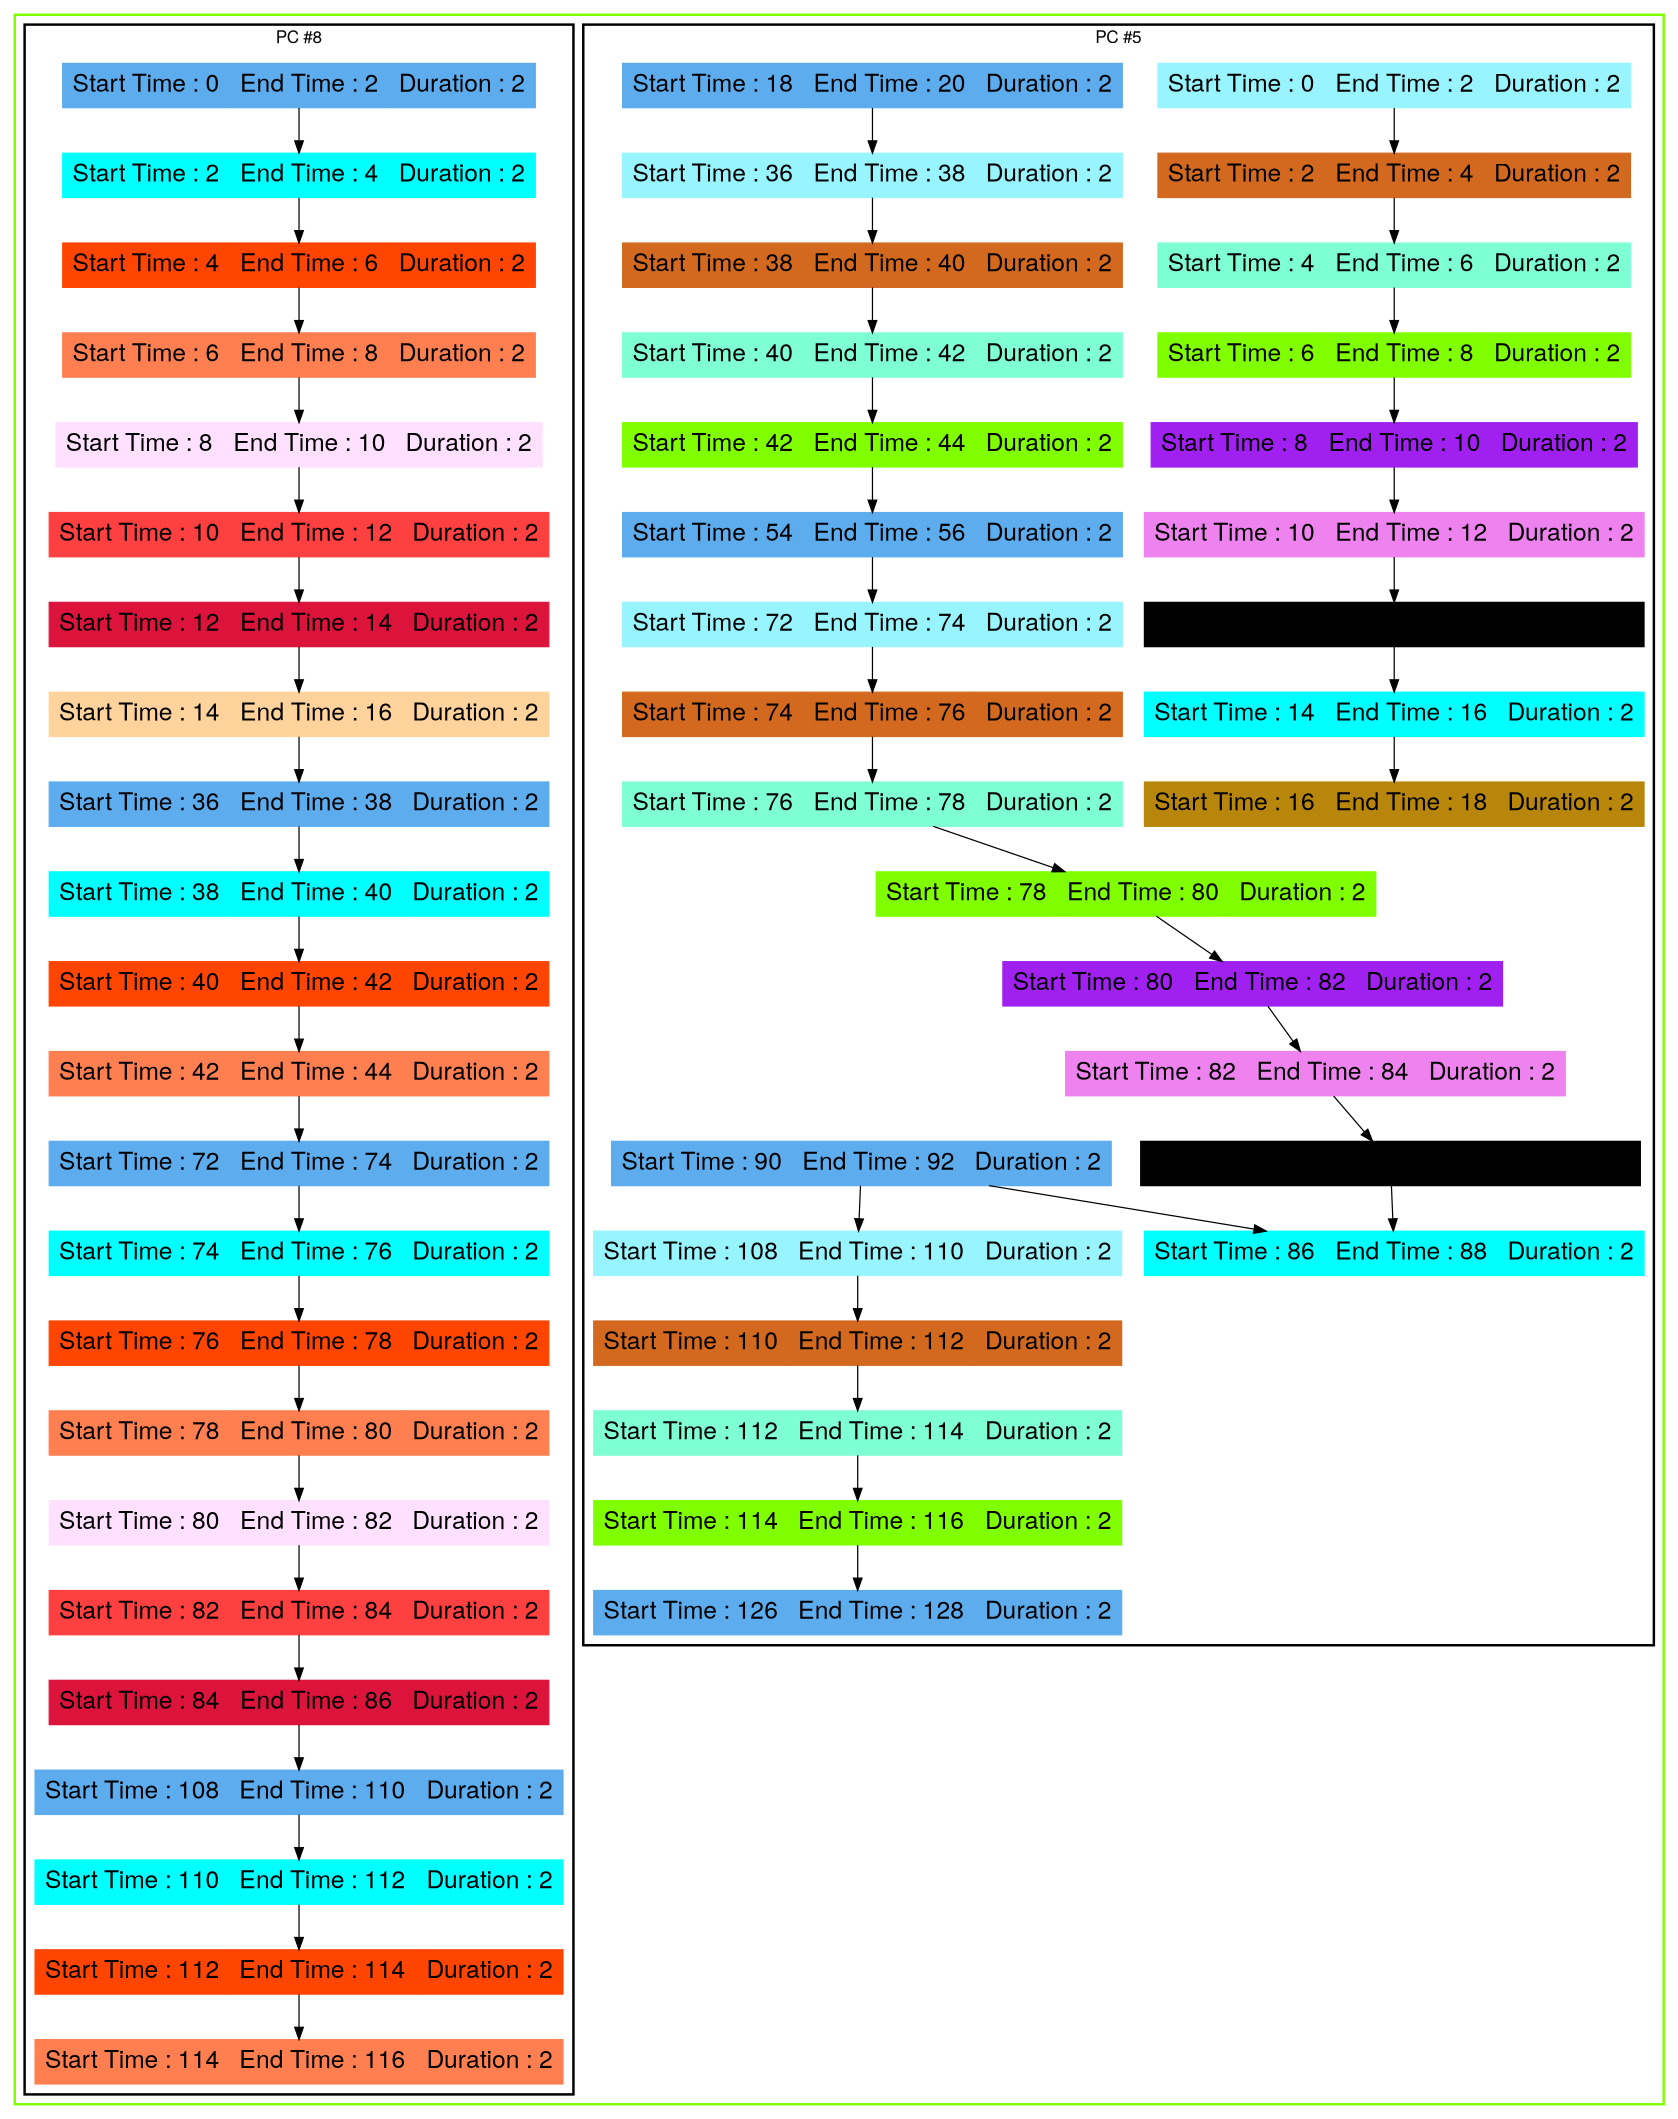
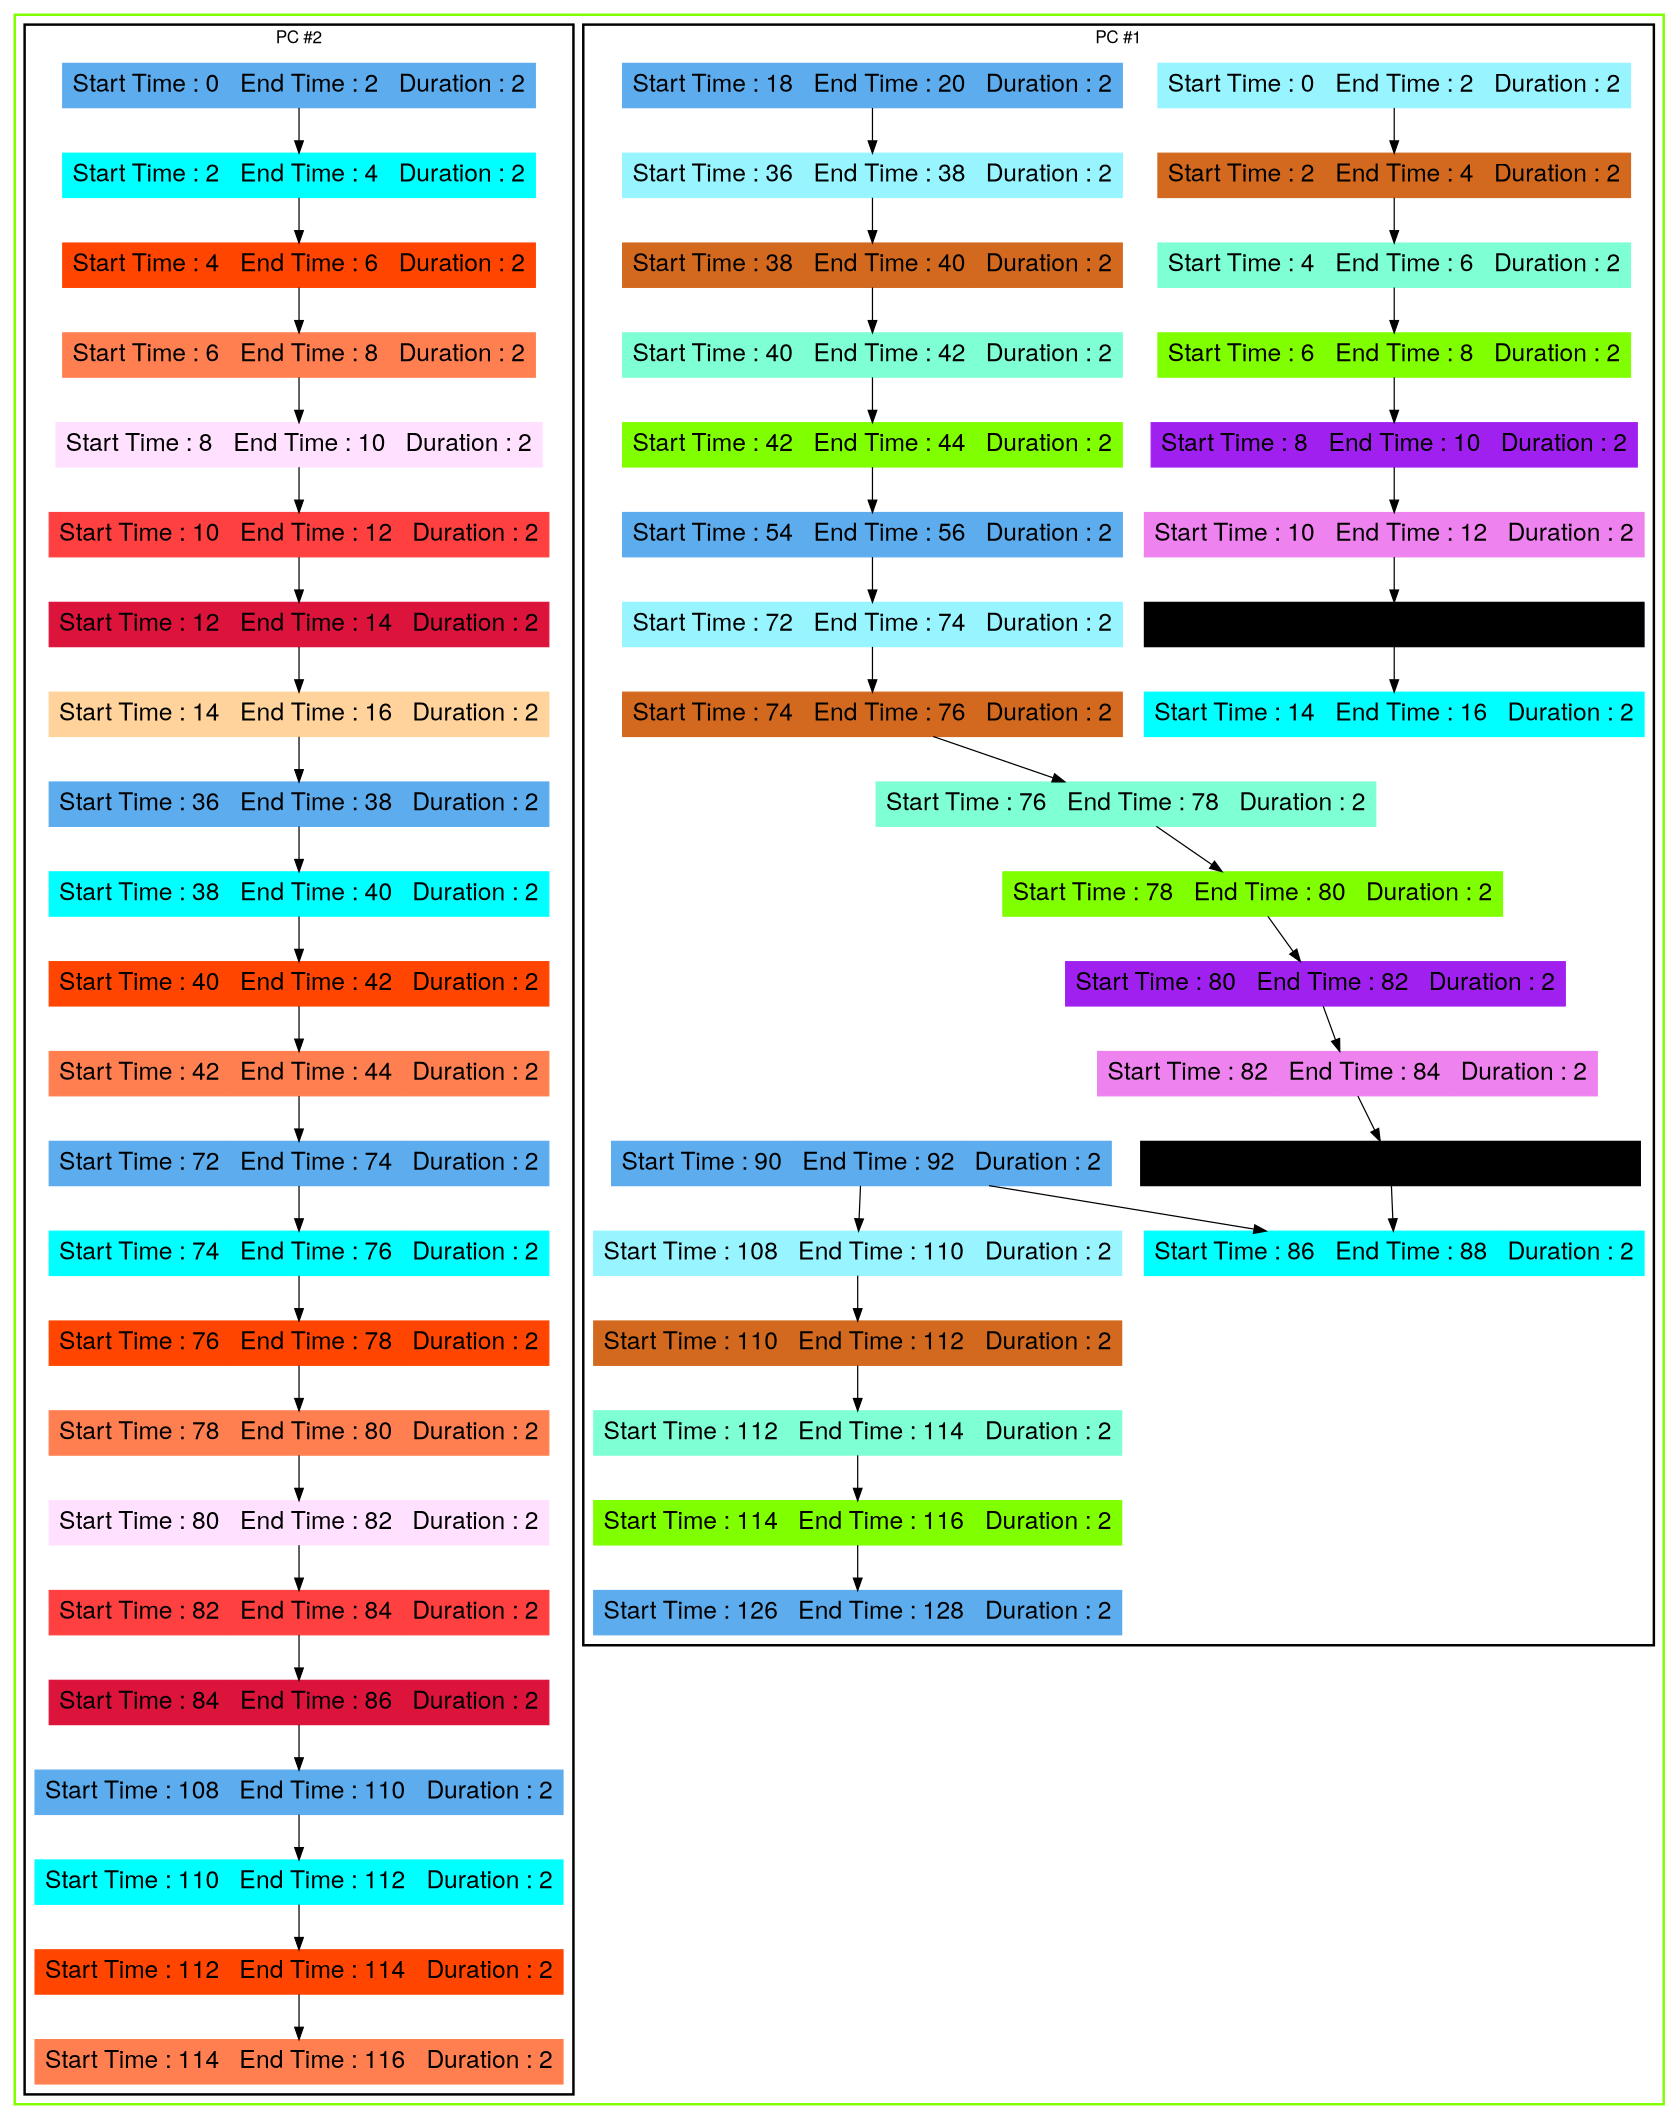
(299, 39) -> (299, 39)
(1119, 39) -> (1119, 39)
(1394, 804) -> none
